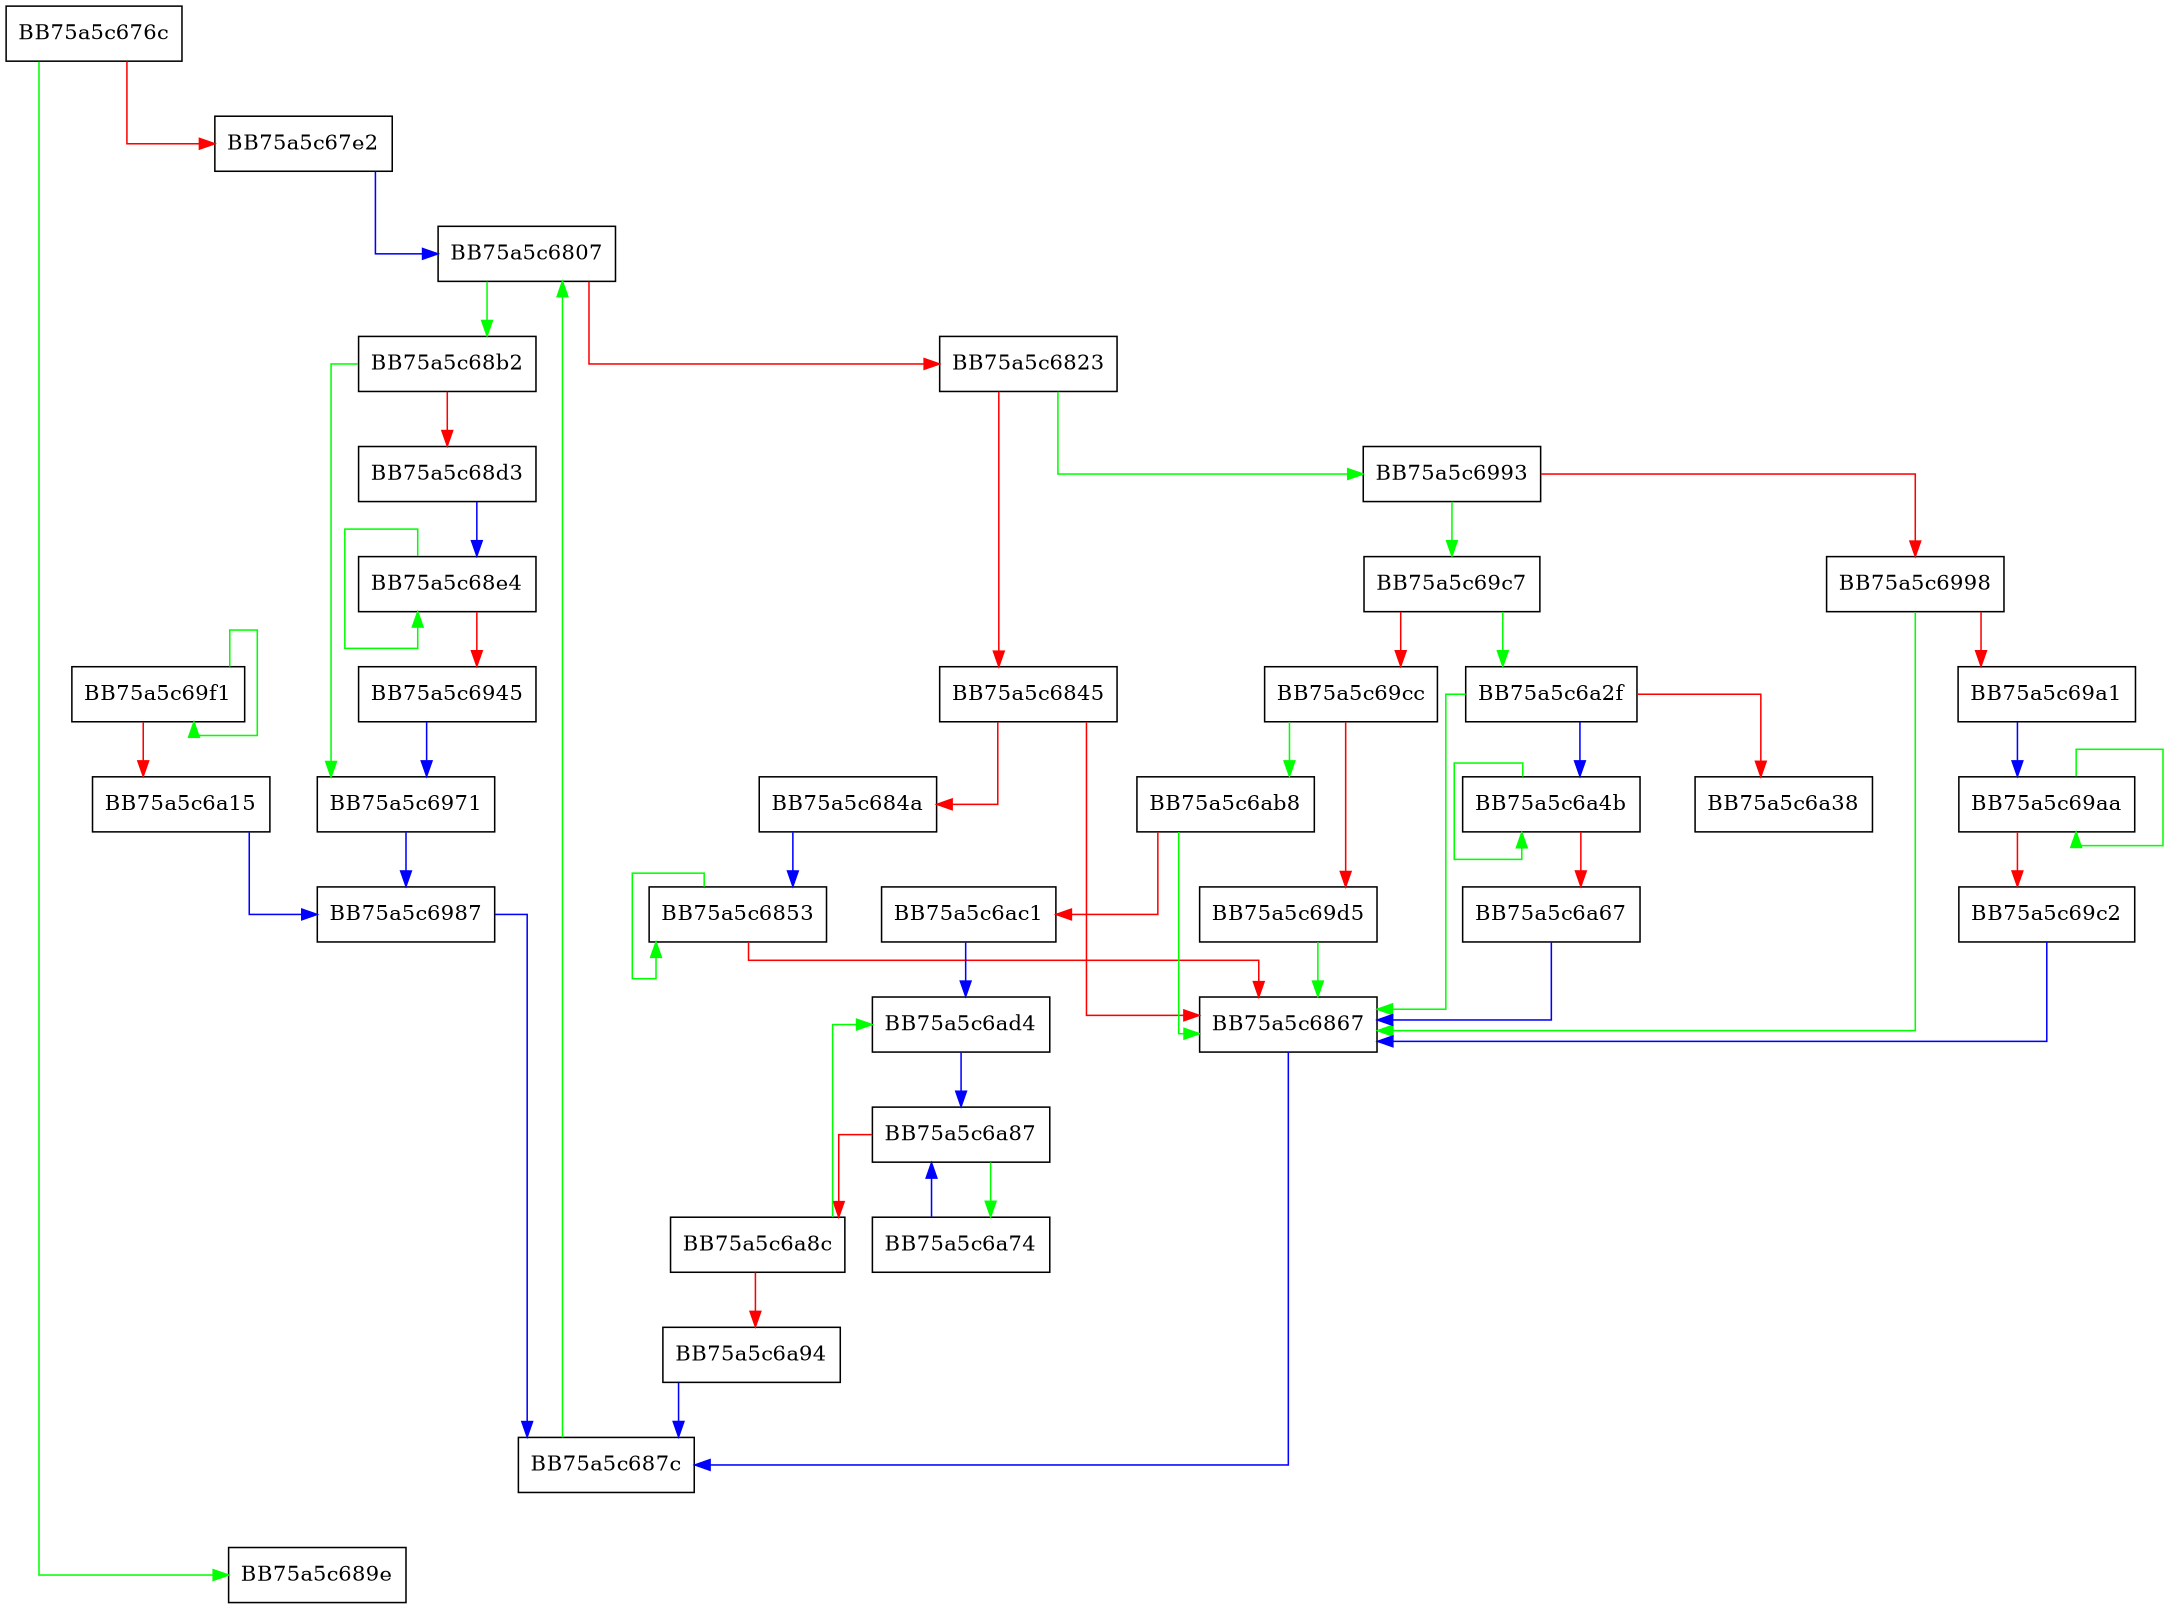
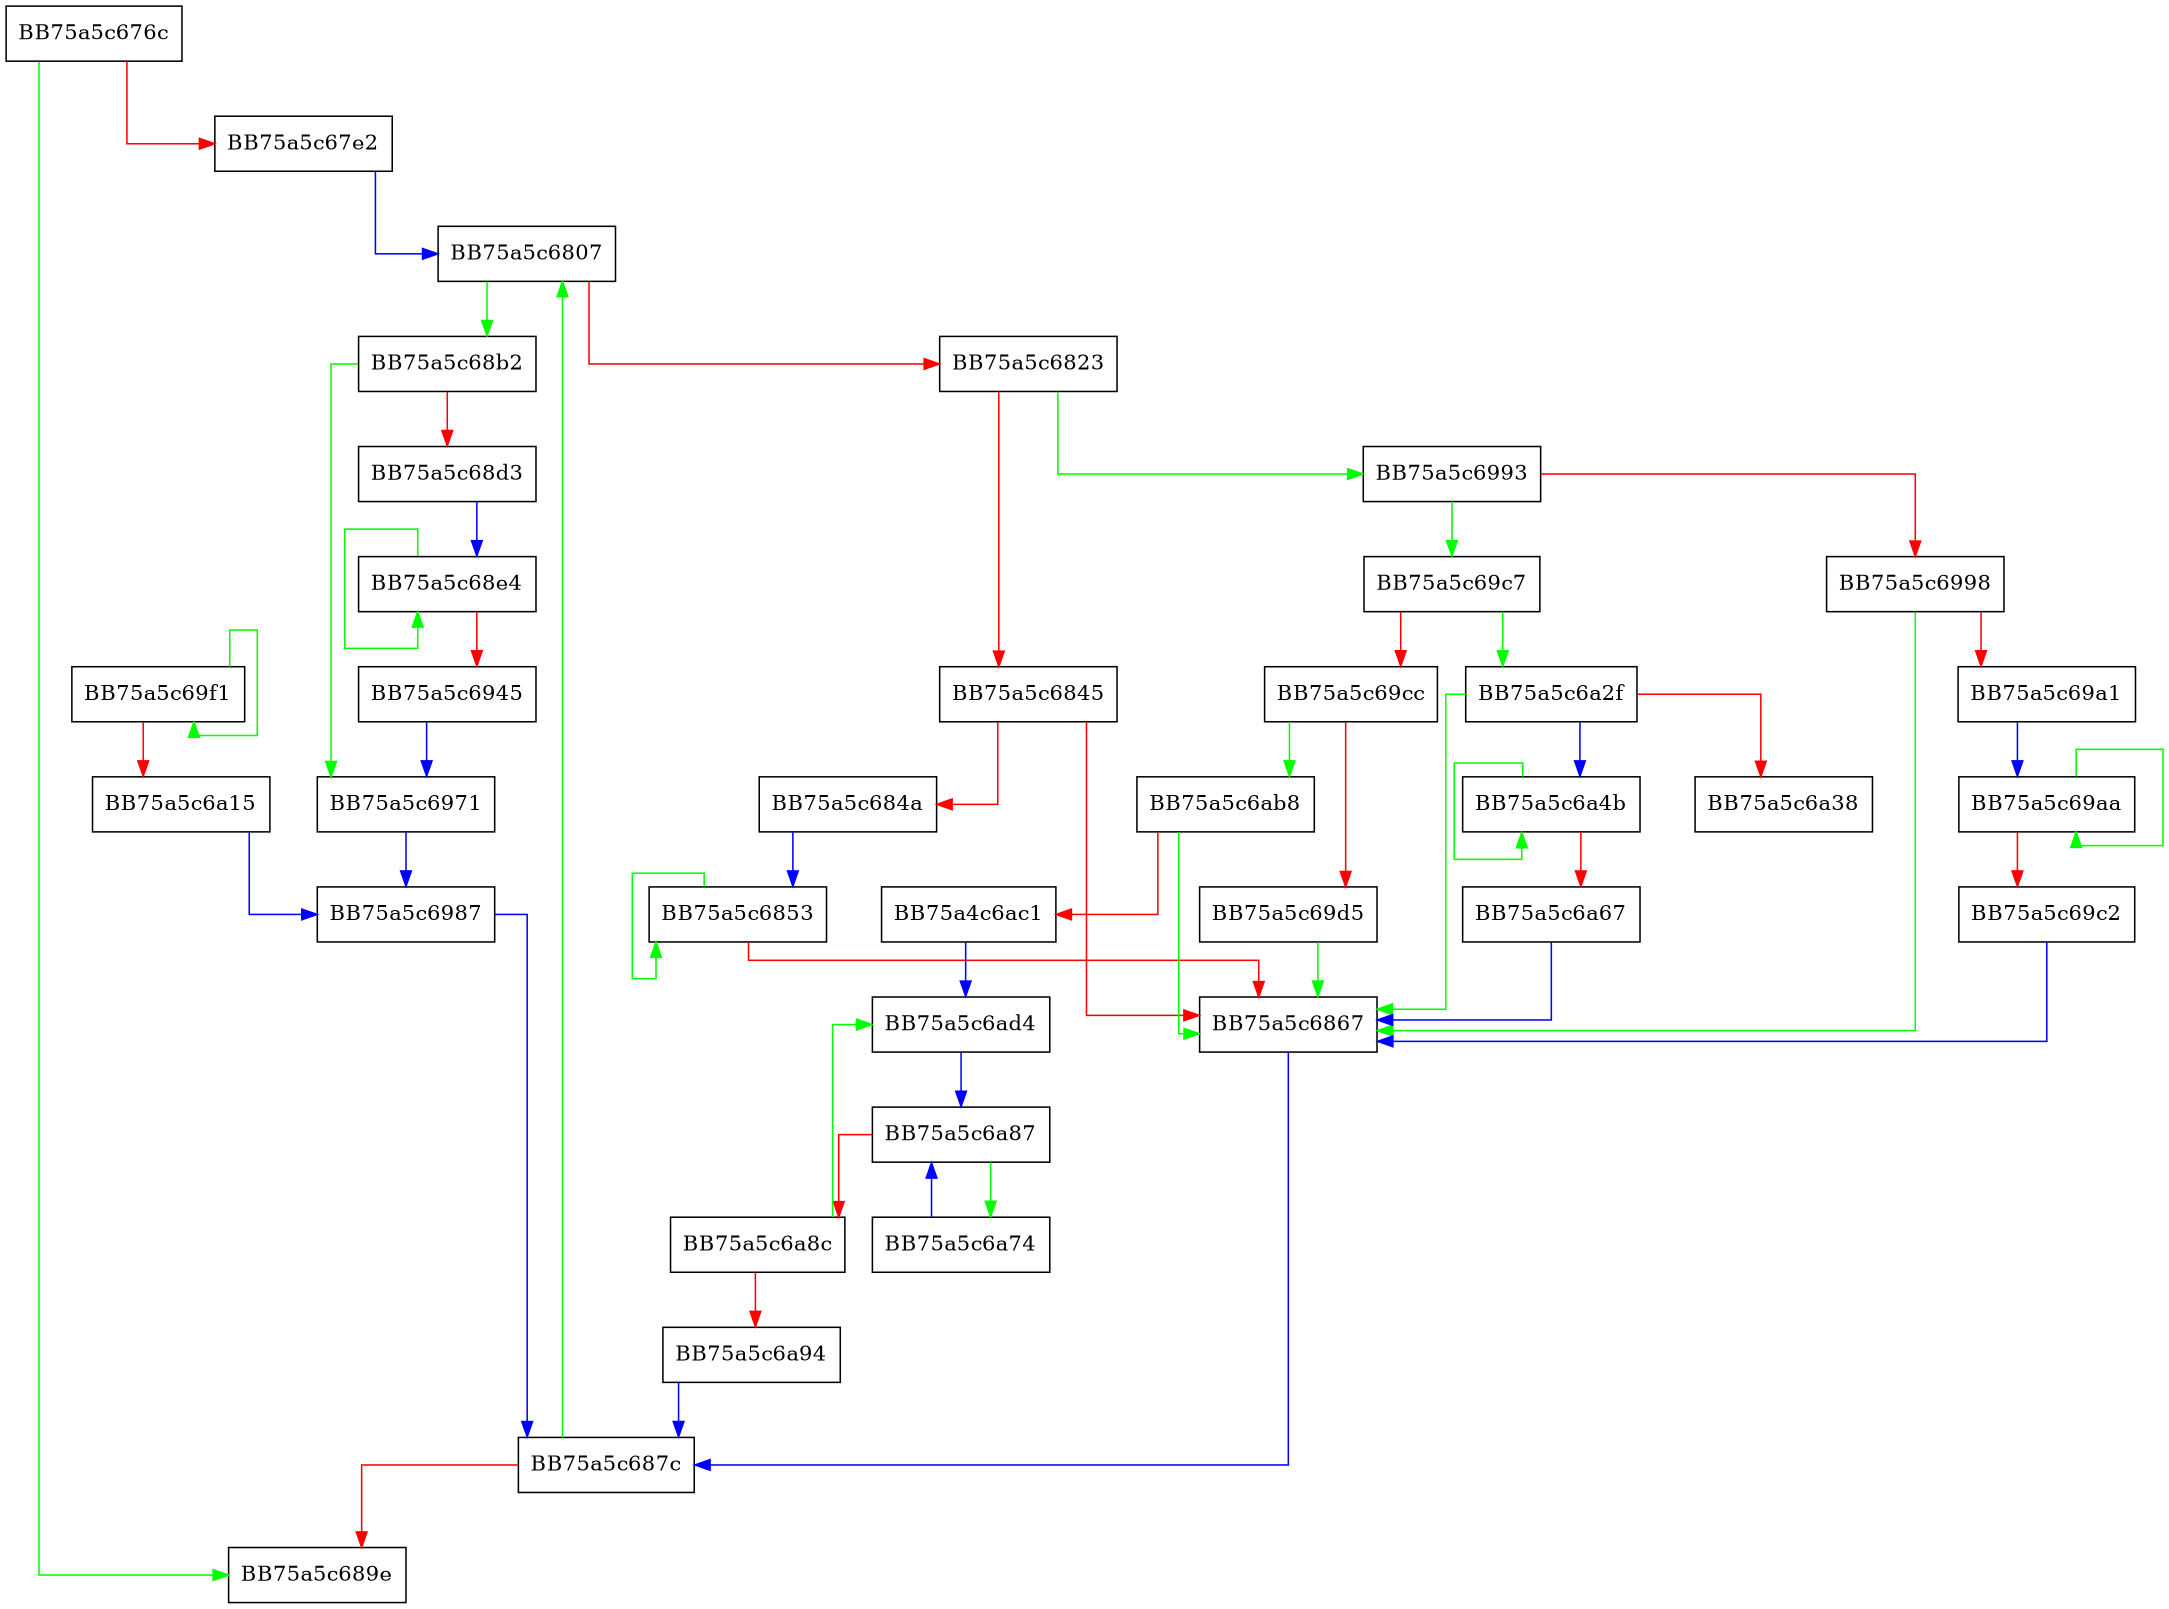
(969, 914) -> (969, 914)
none -> (406, 1465)
